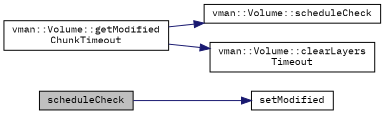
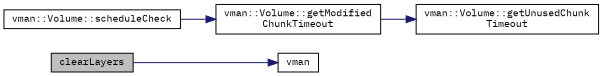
(181, 25) -> (193, 19)
(292, 57) -> (507, 19)
(86, 101) -> (92, 63)
(292, 101) -> (298, 63)
